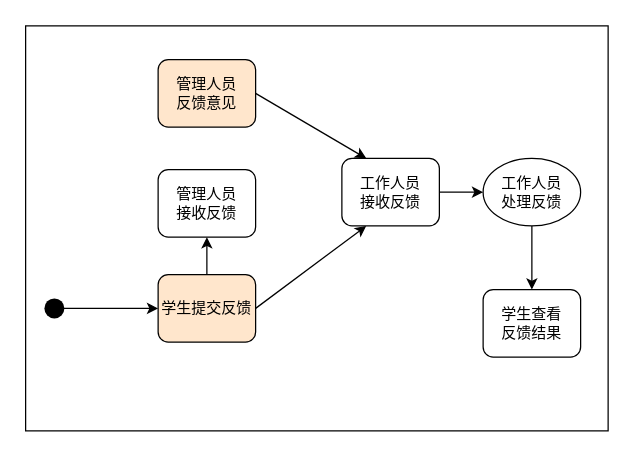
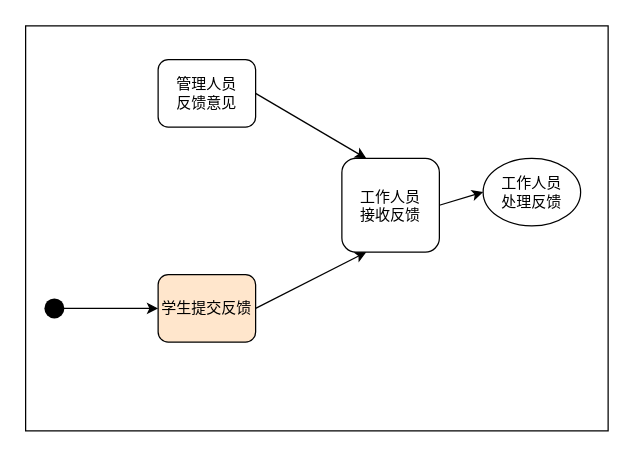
(207, 93) -> (207, 93)
(391, 192) -> (391, 205)
(207, 203) -> none
(532, 253) -> none
(207, 260) -> none
(532, 323) -> none
